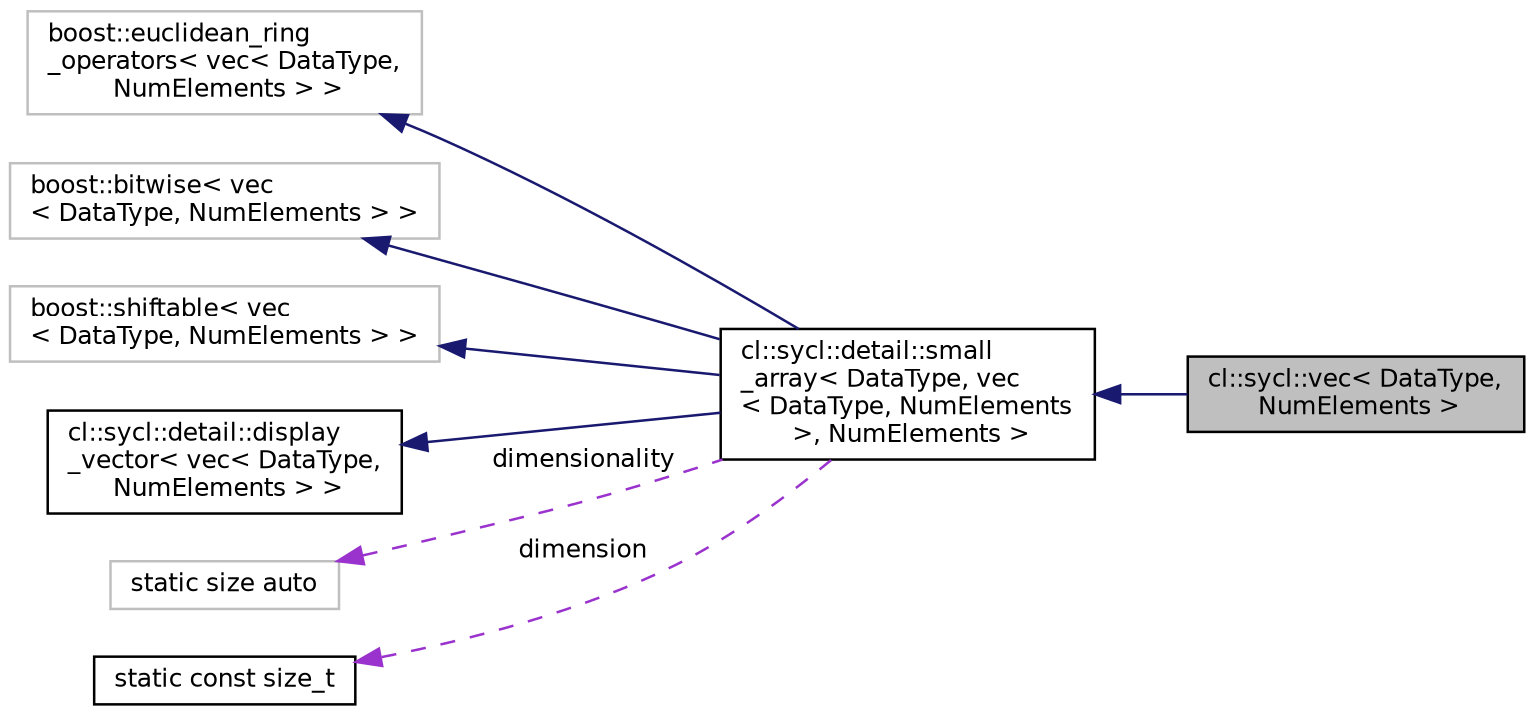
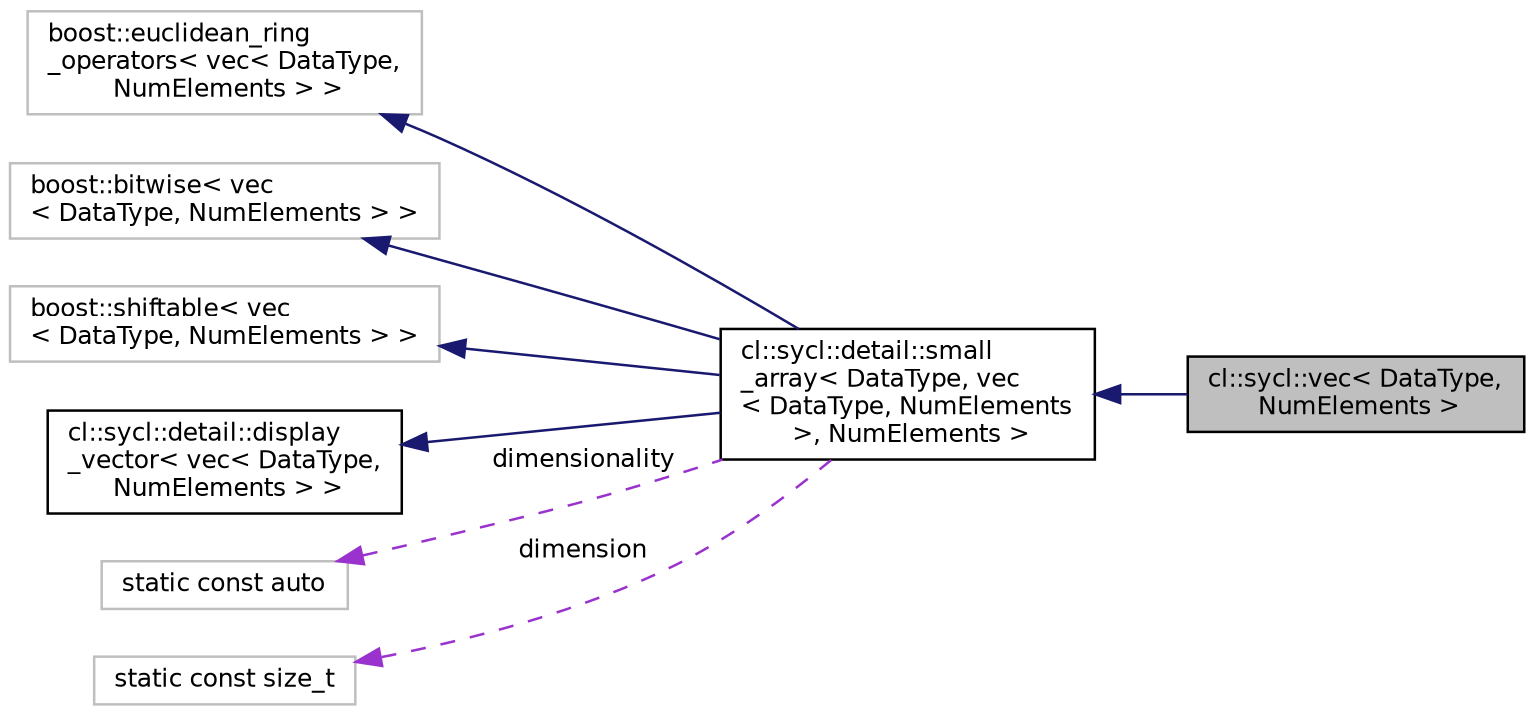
(225, 585) -> (225, 585)
(225, 681) -> (225, 681)
